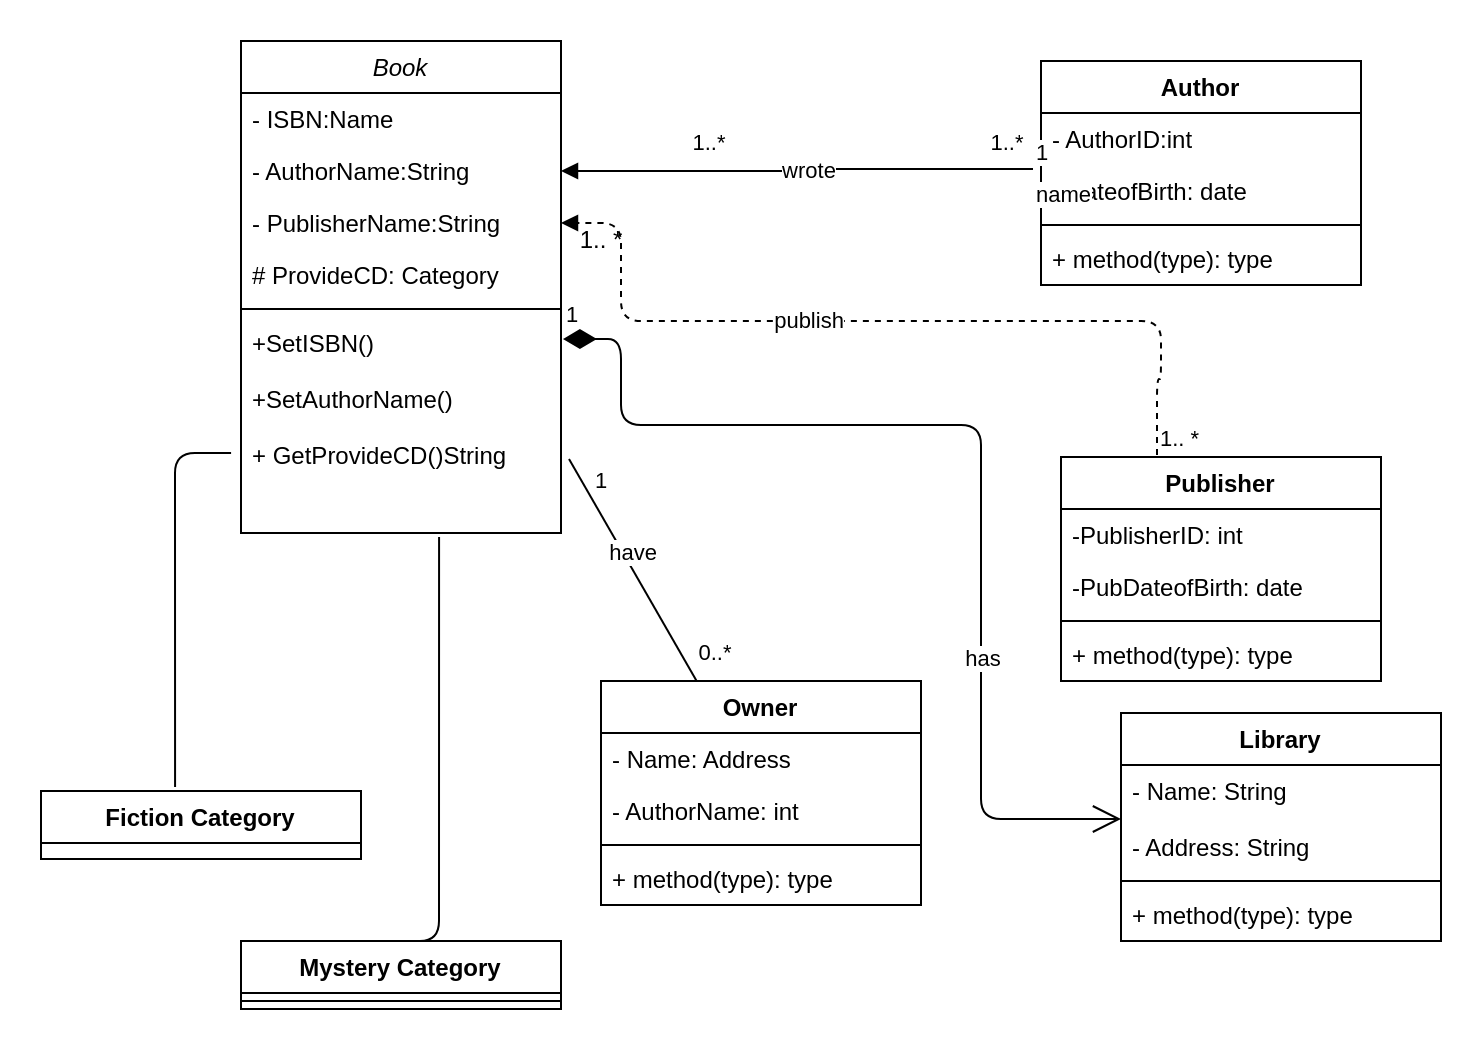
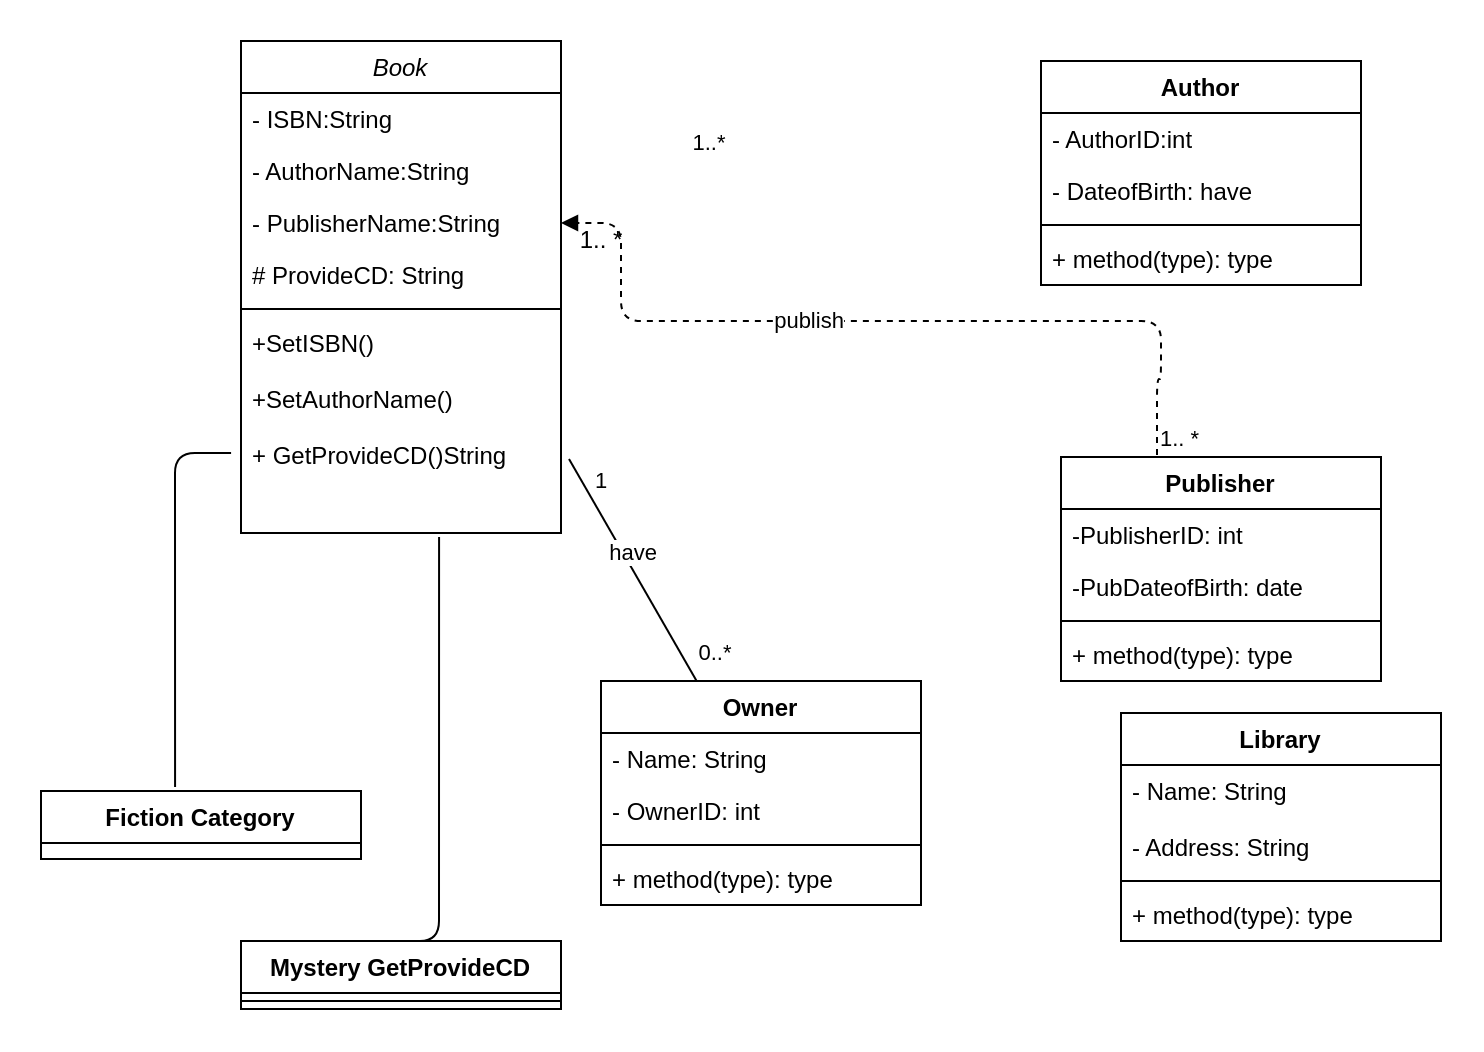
(320, 120) -> (330, 120)
(804, 169) -> none
(1167, 192) -> (1167, 192)
(381, 276) -> (364, 276)
(981, 465) -> none
(703, 760) -> (694, 760)
(714, 812) -> (694, 812)
(400, 968) -> (400, 968)
